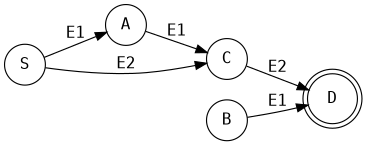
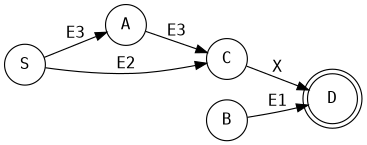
(176, 31) -> (176, 31)
(75, 33) -> (75, 33)
(277, 68) -> (277, 68)
